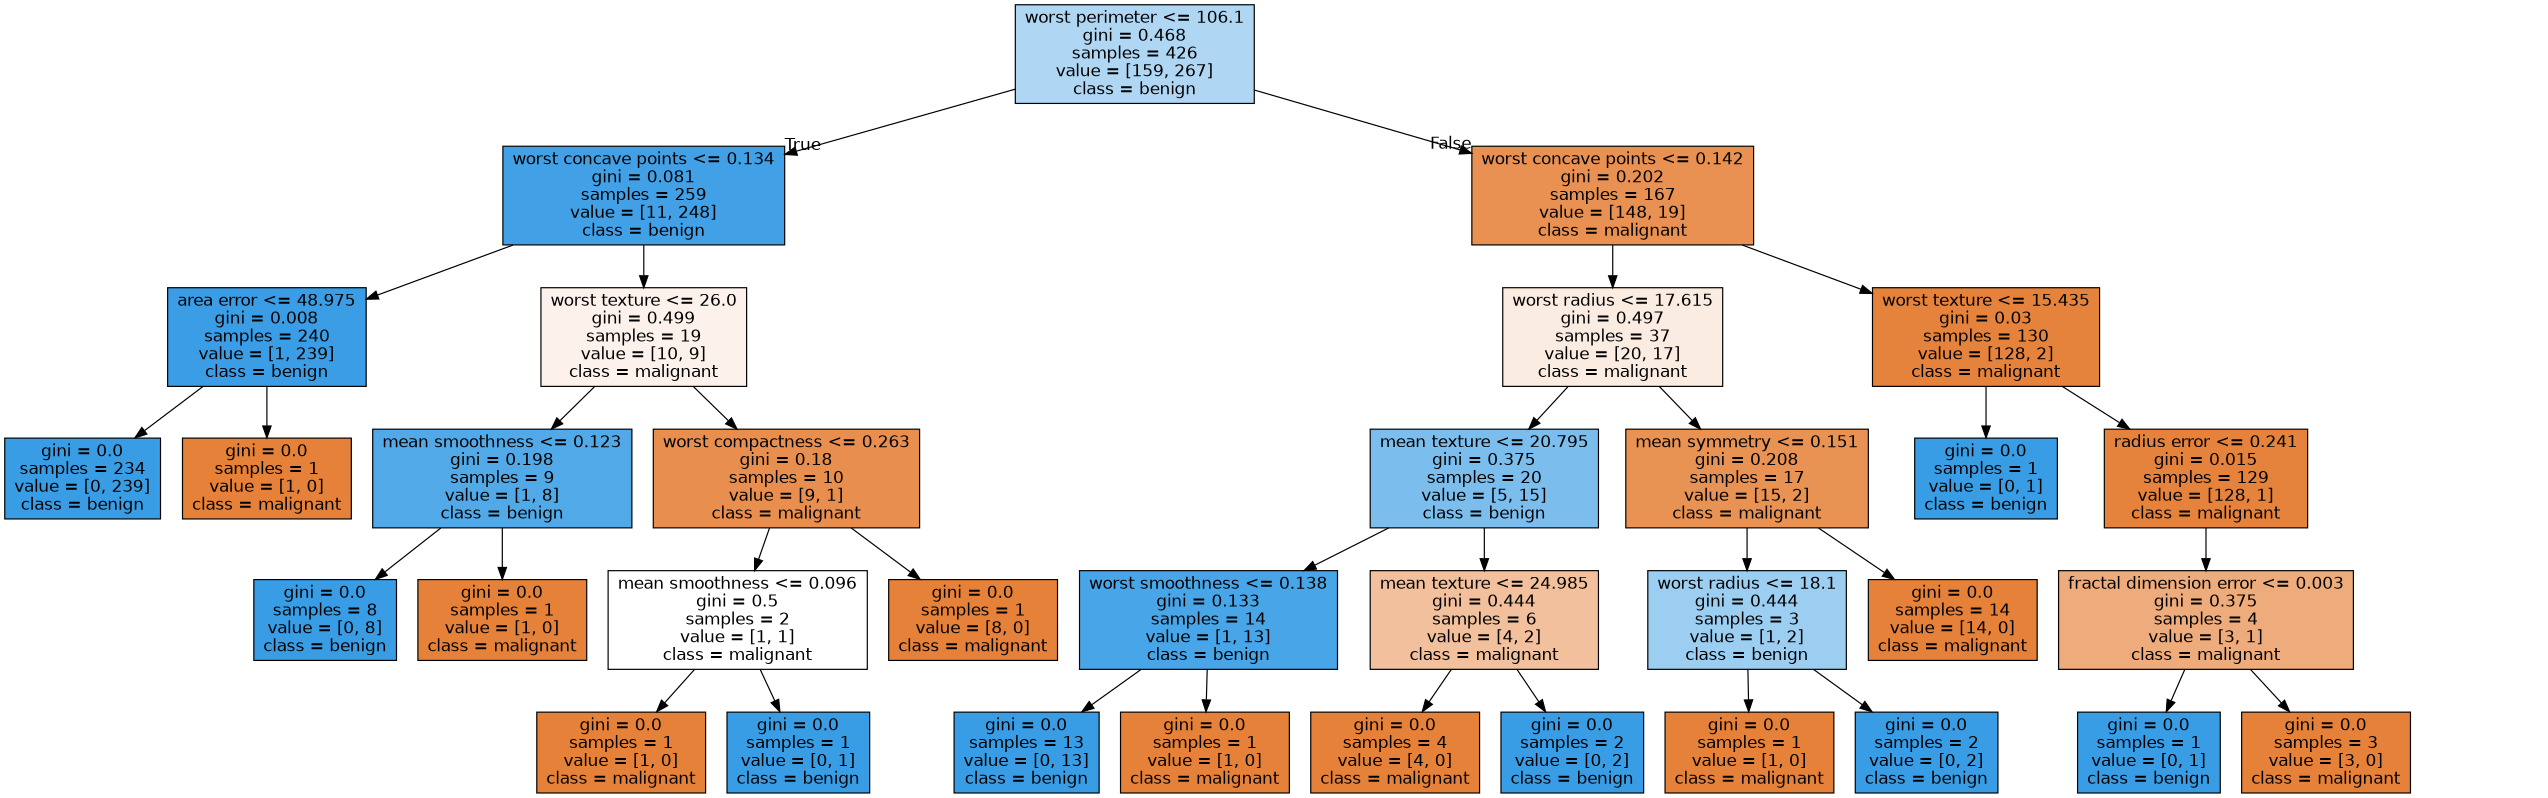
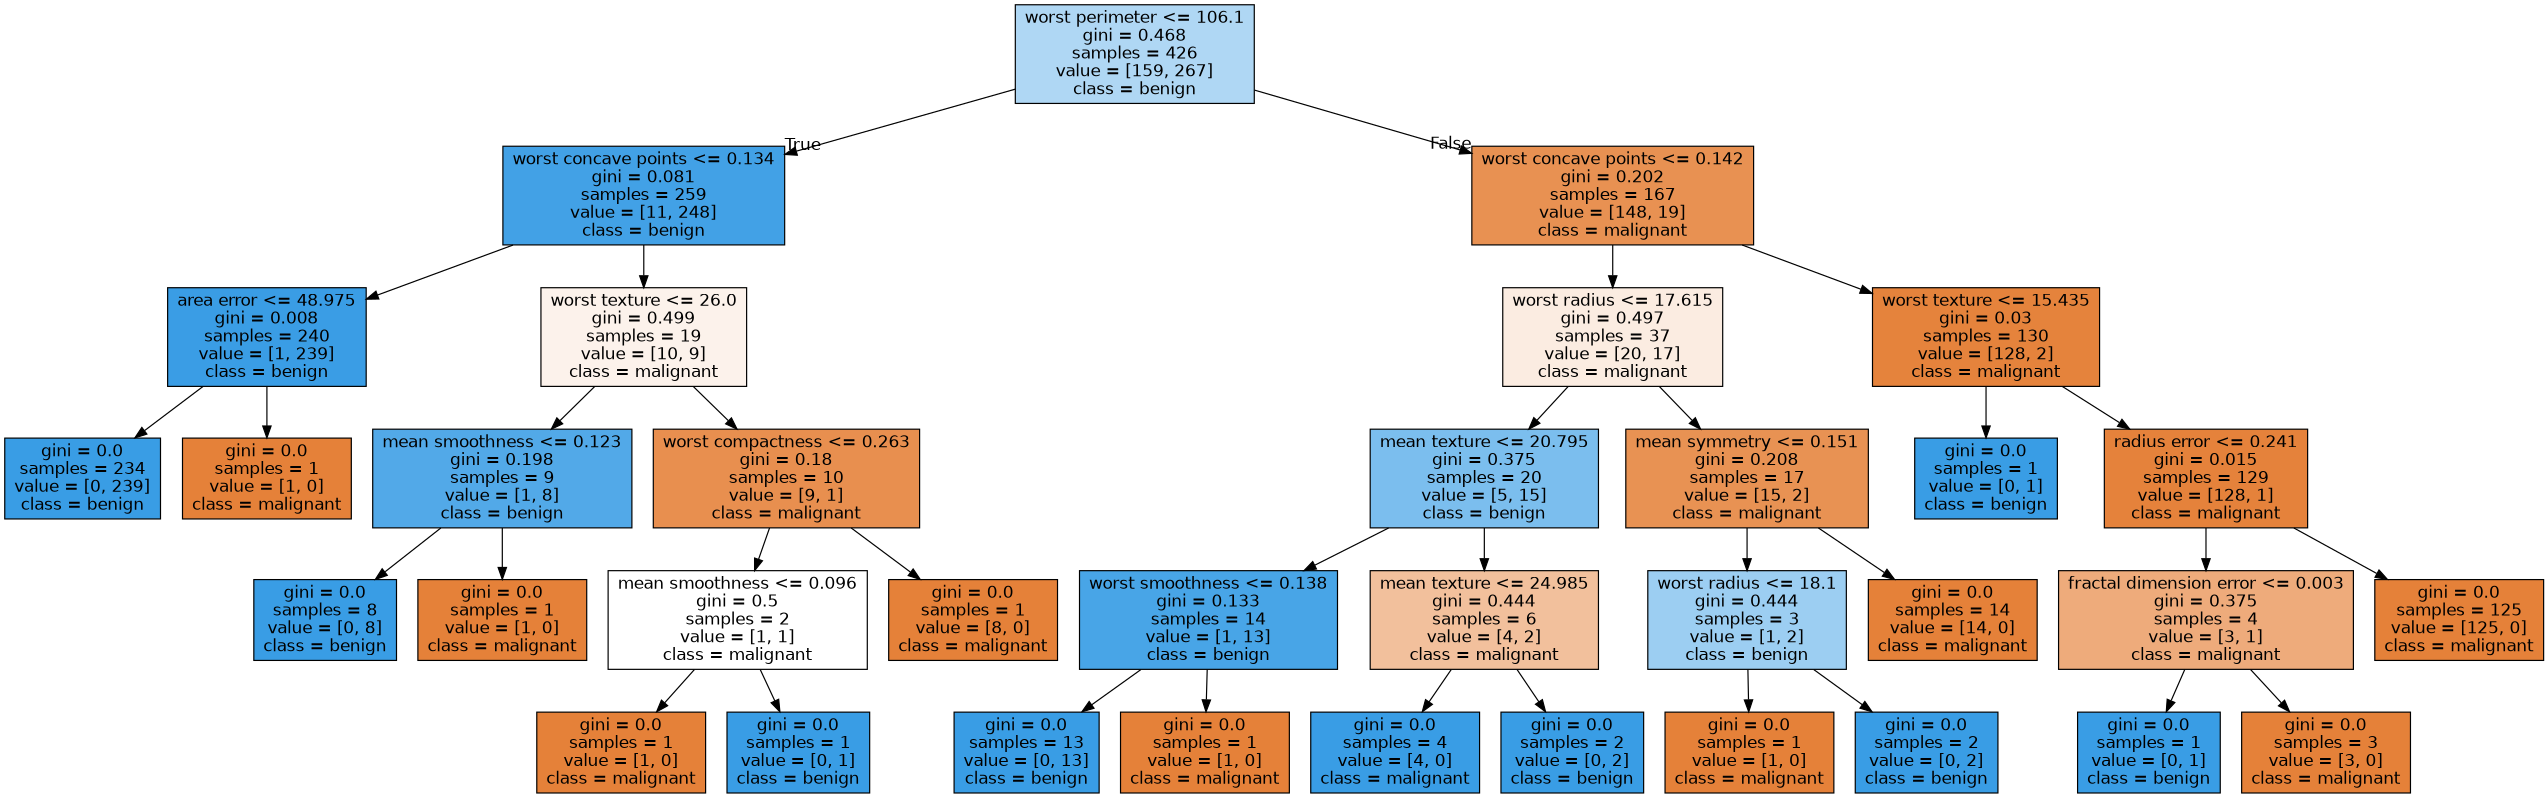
none -> (2459, 620)
(1395, 753) -> (1395, 753)
